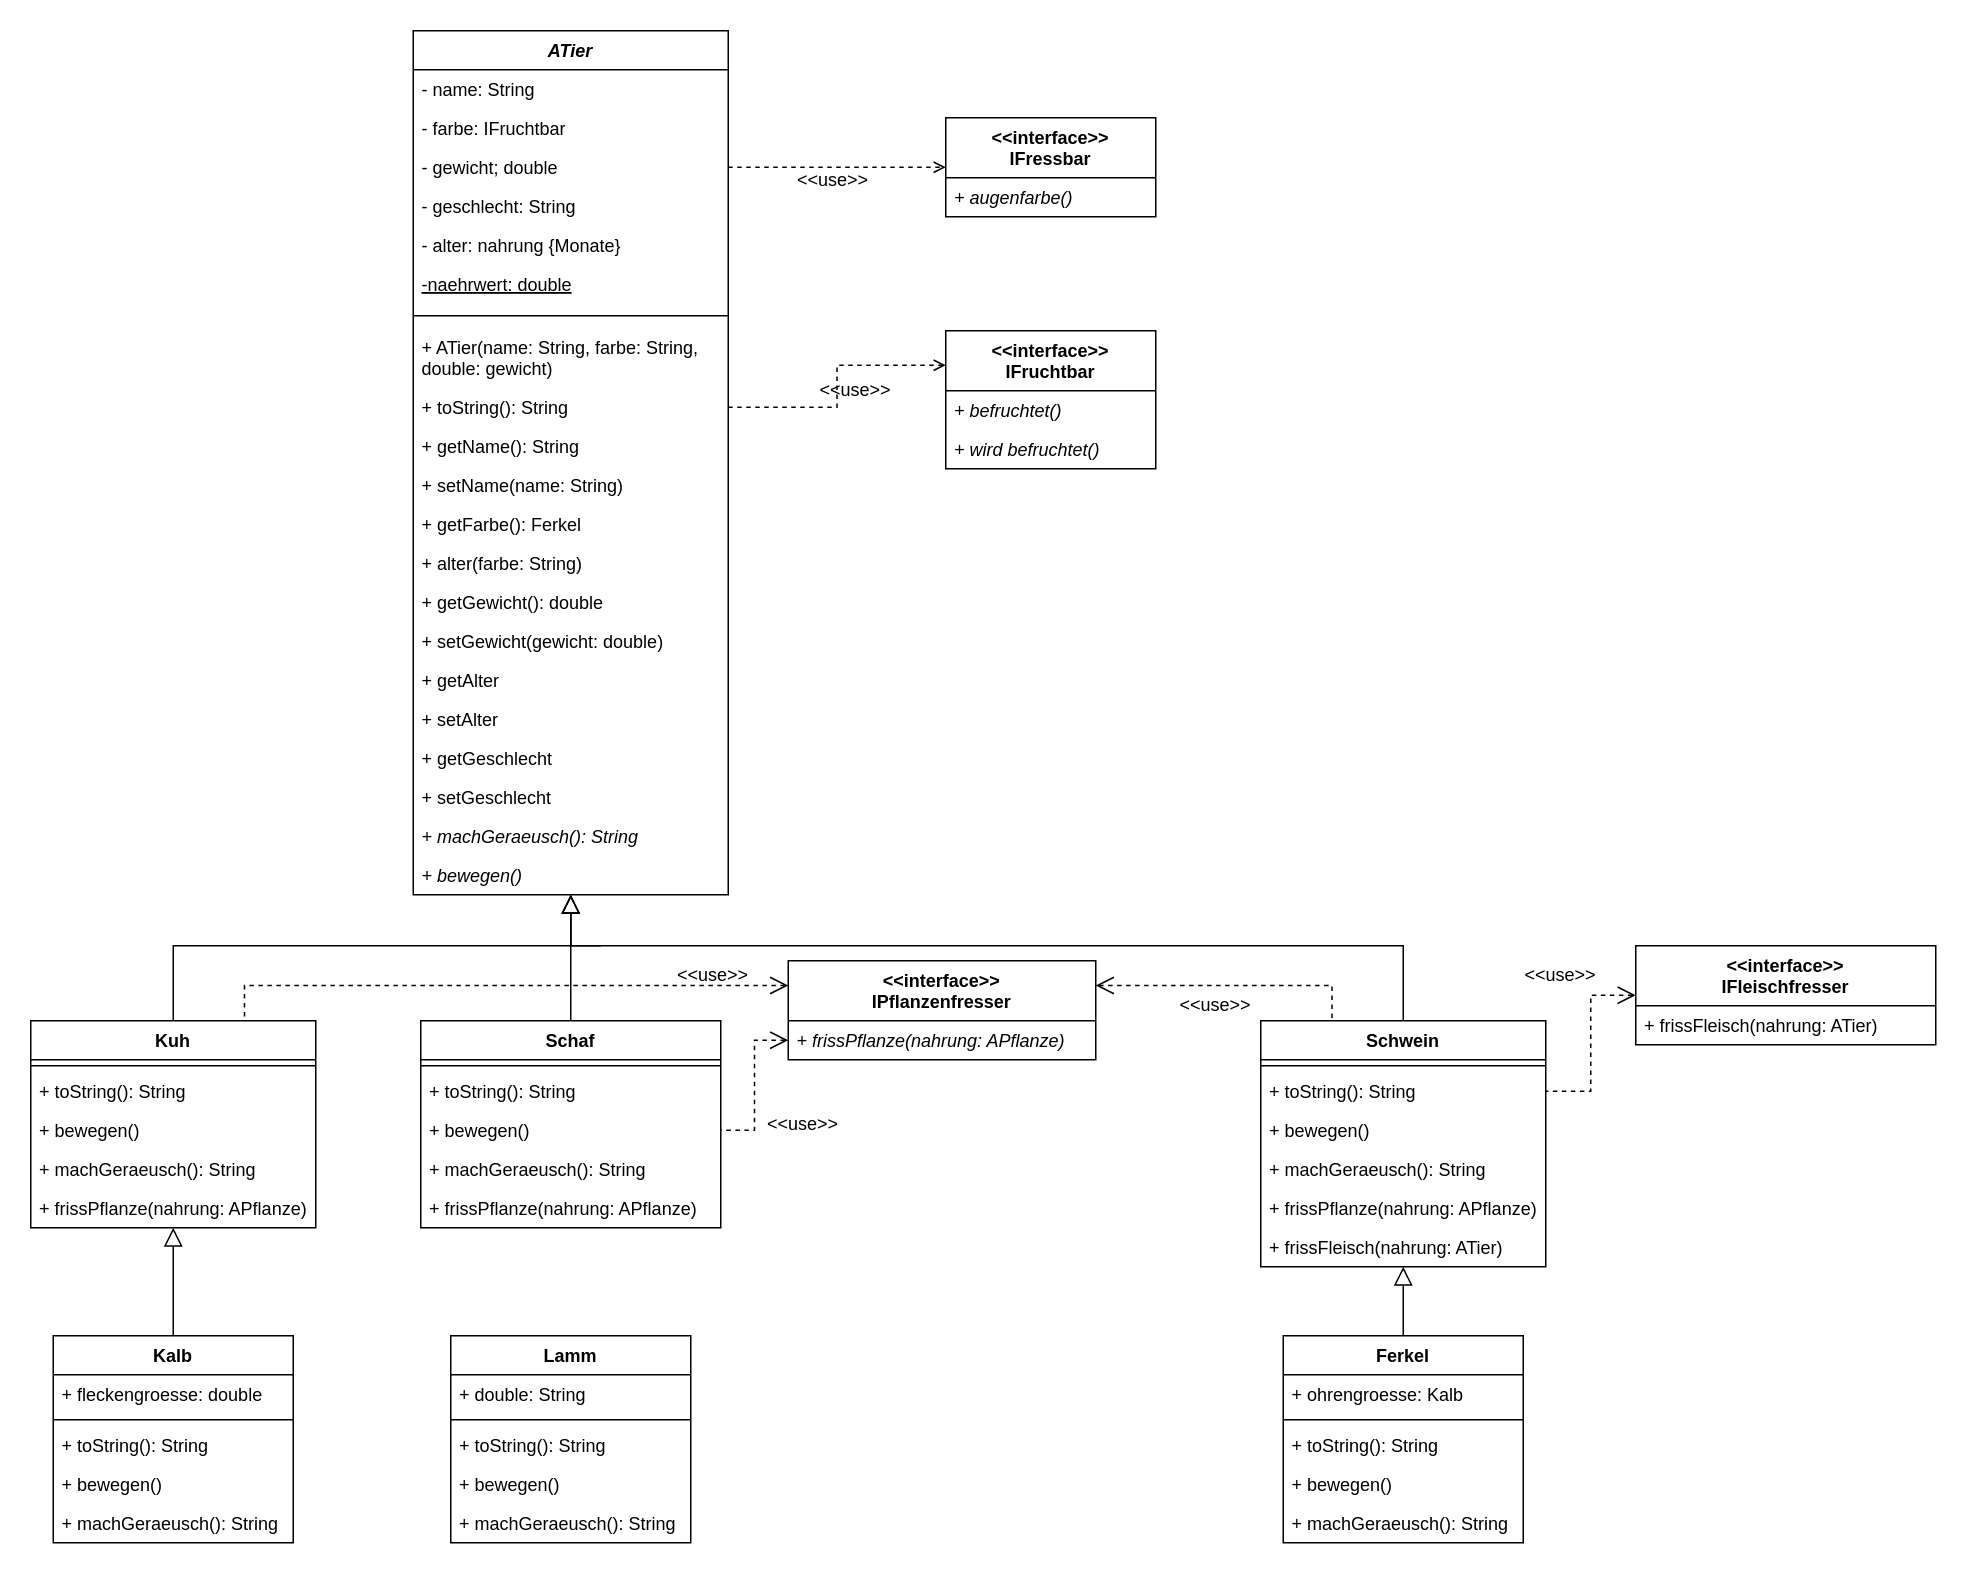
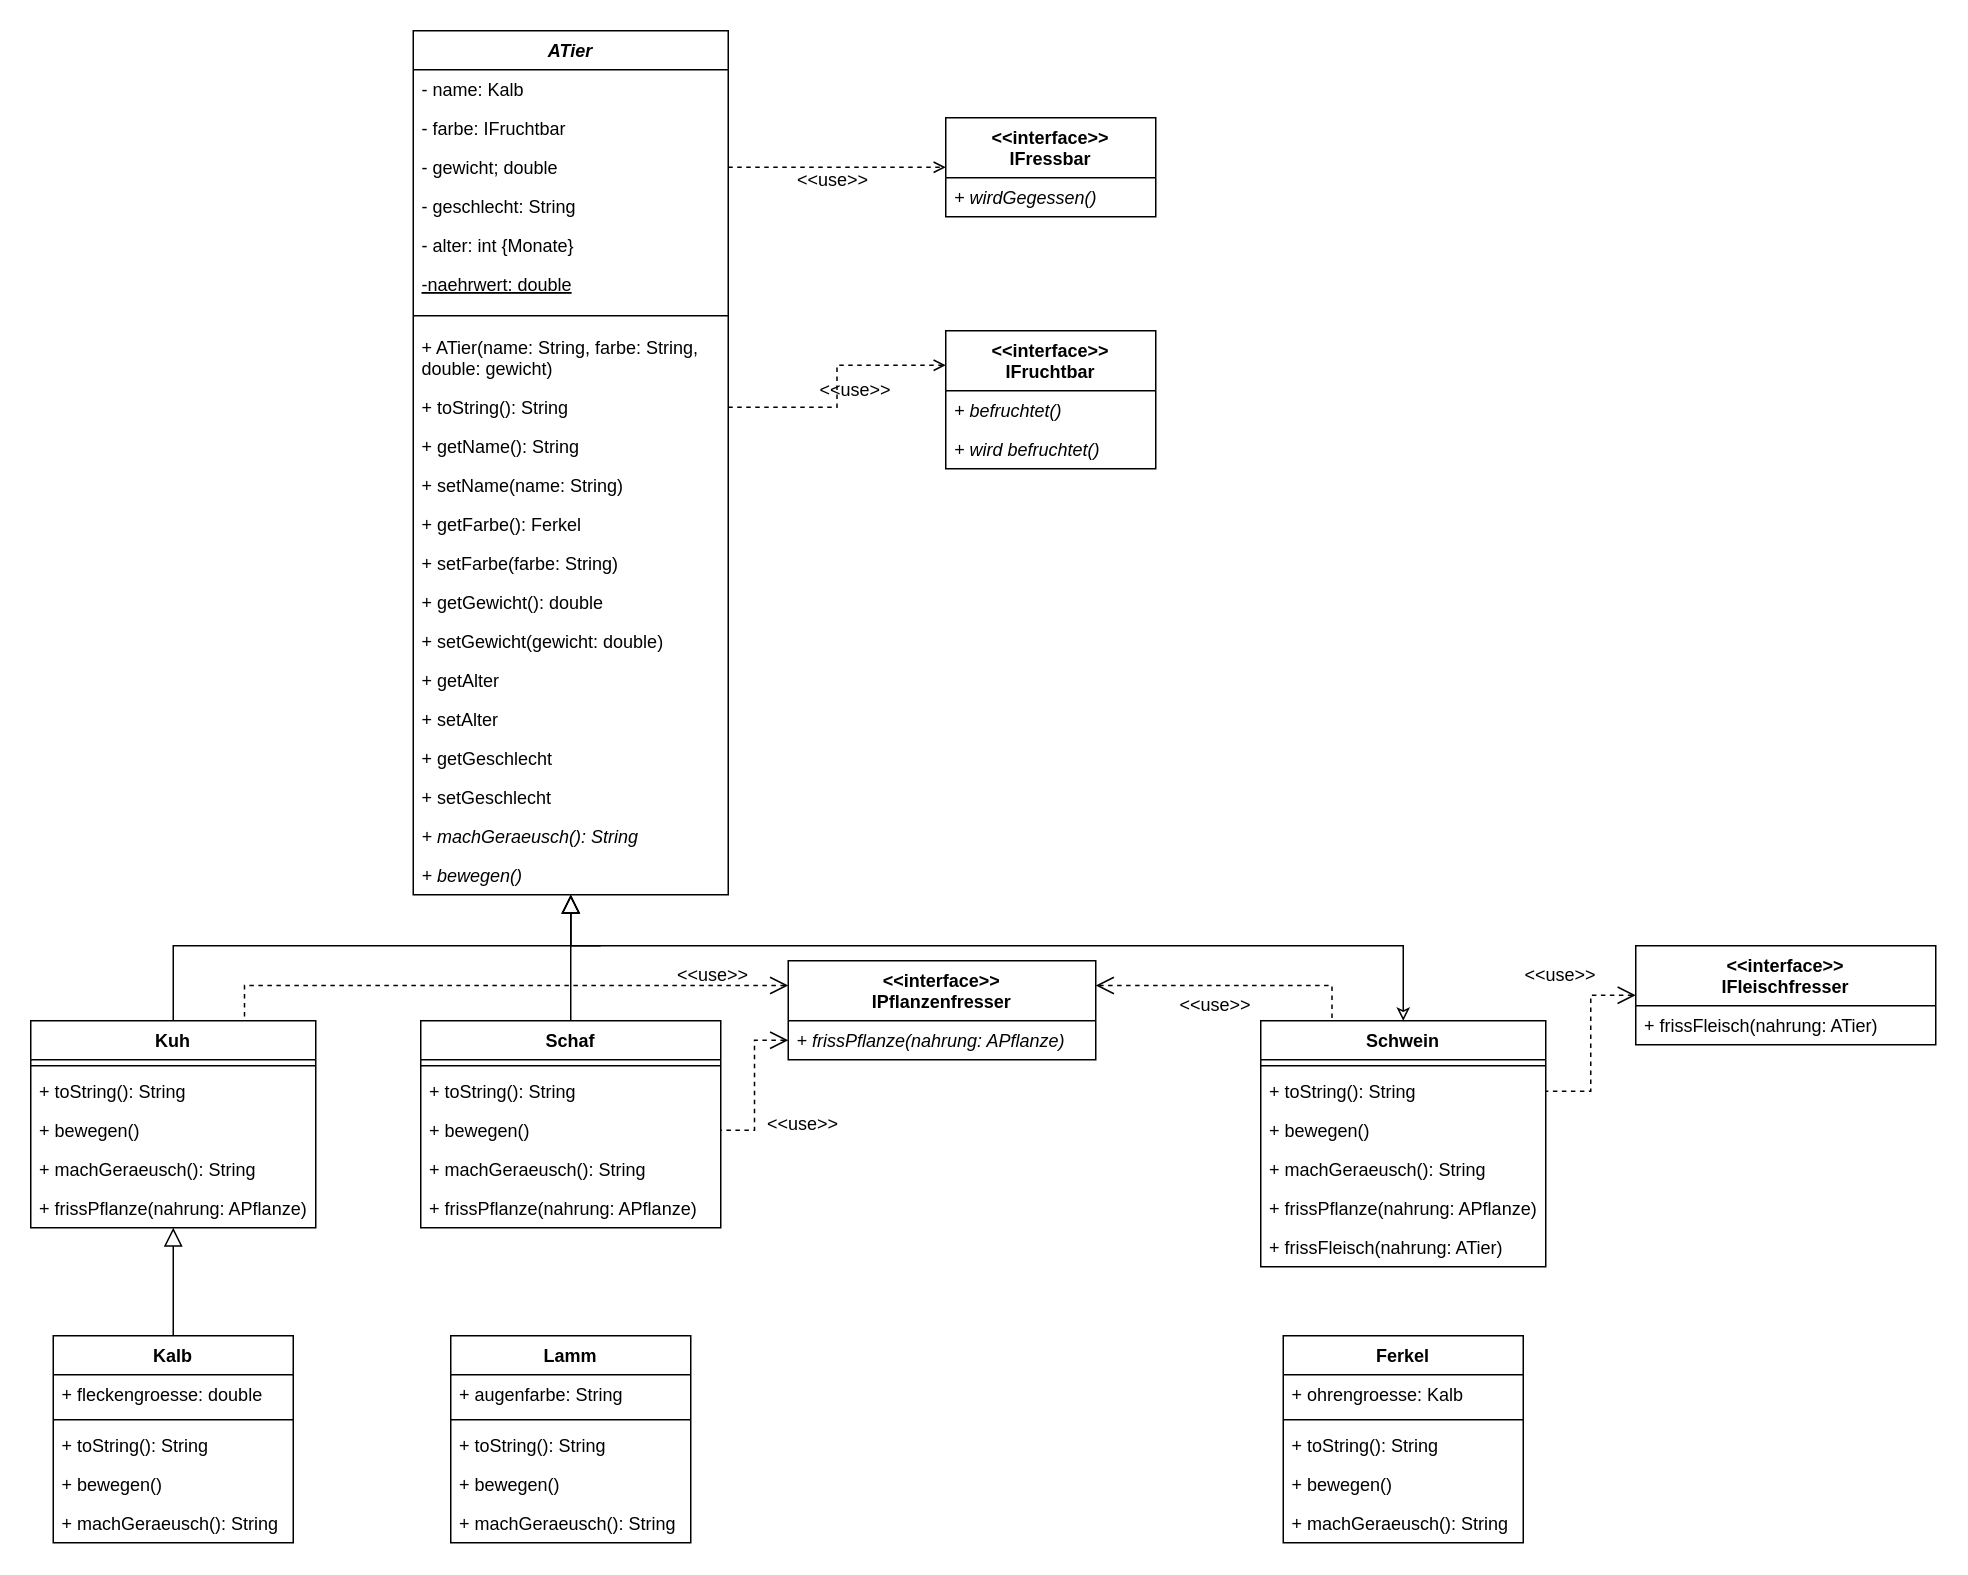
(483, 90) -> (473, 90)
(1022, 198) -> (1030, 198)
(536, 246) -> (513, 246)
(521, 564) -> (538, 564)
(1403, 1013) -> (1403, 1009)
(1403, 1310) -> none
(528, 1395) -> (550, 1395)
